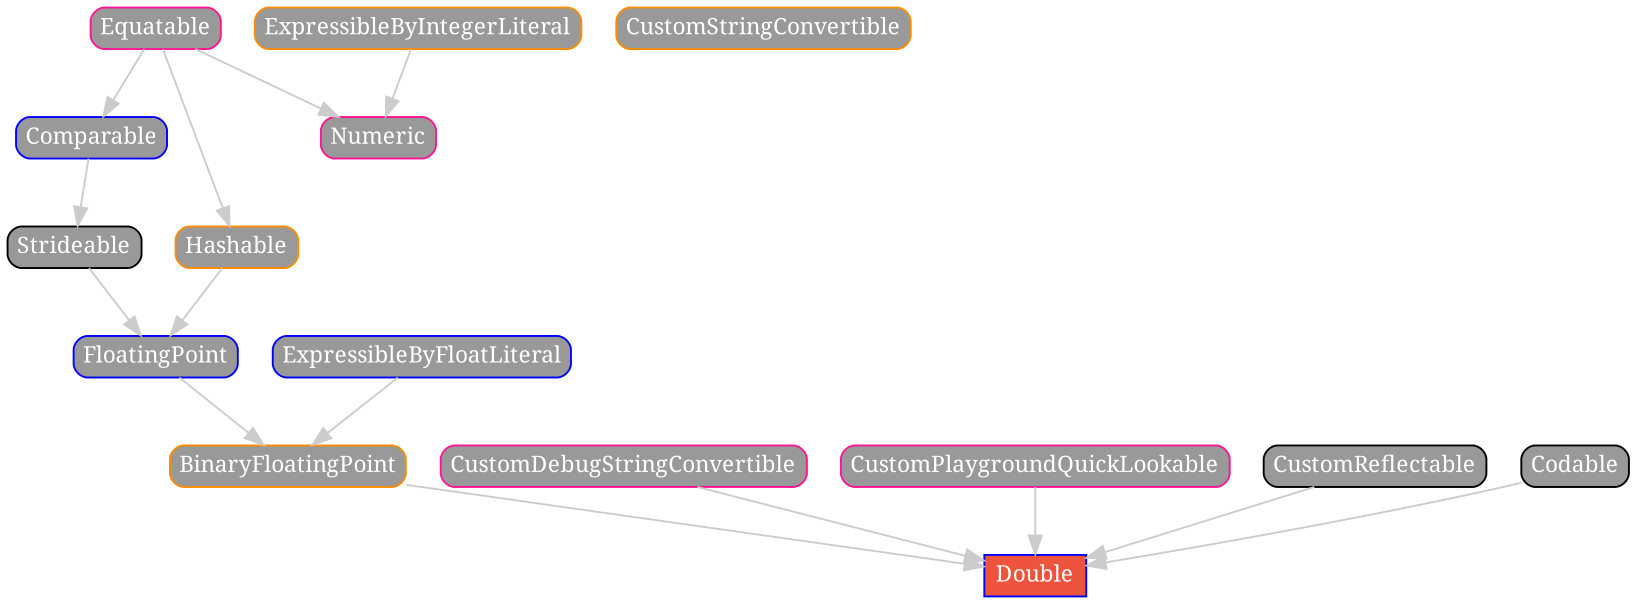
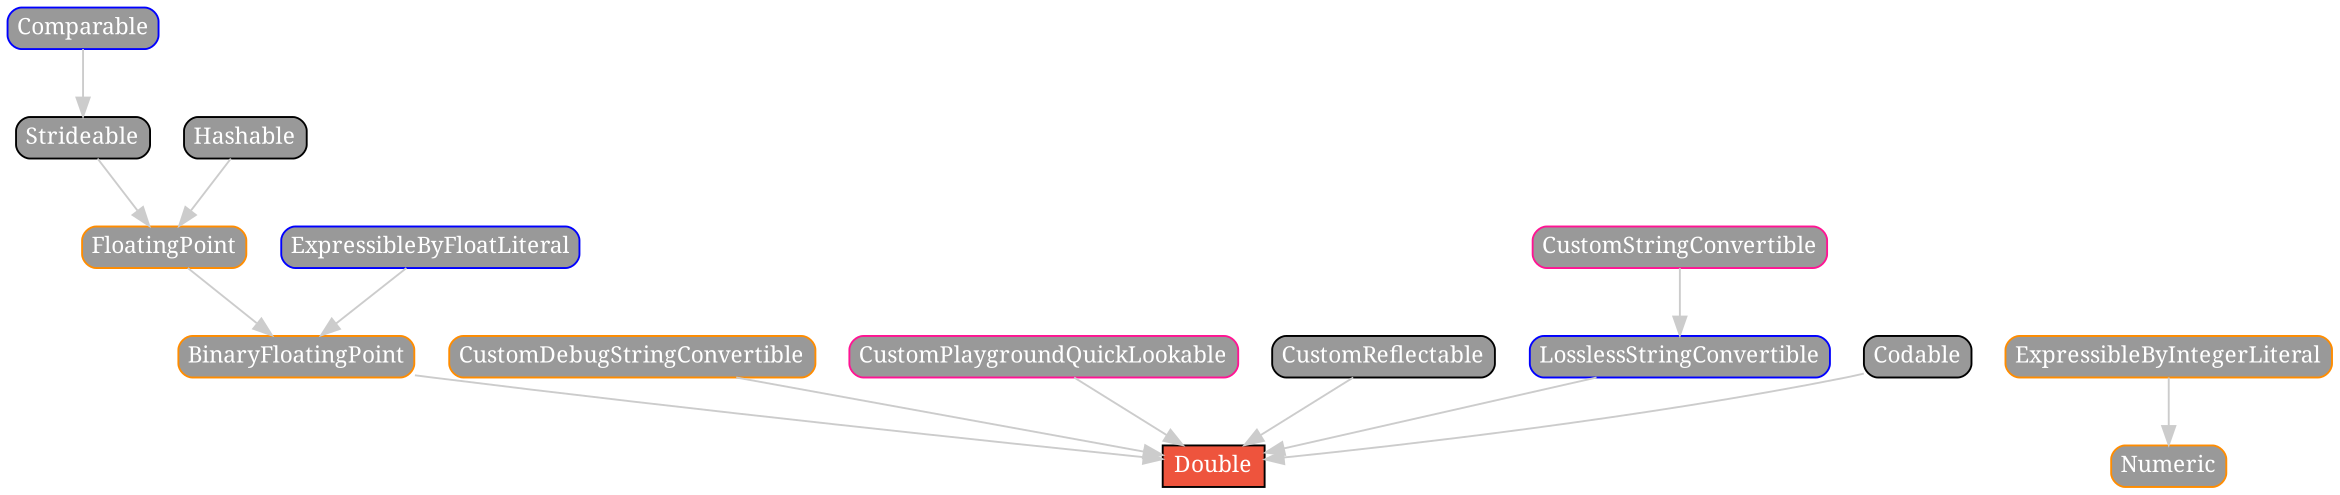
(156, 28) -> none
(763, 28) -> (1680, 247)
(378, 138) -> (2169, 466)
(237, 247) -> (245, 138)
(156, 357) -> (164, 247)
none -> (1680, 357)
(624, 466) -> (632, 357)
(1035, 576) -> (1214, 466)
